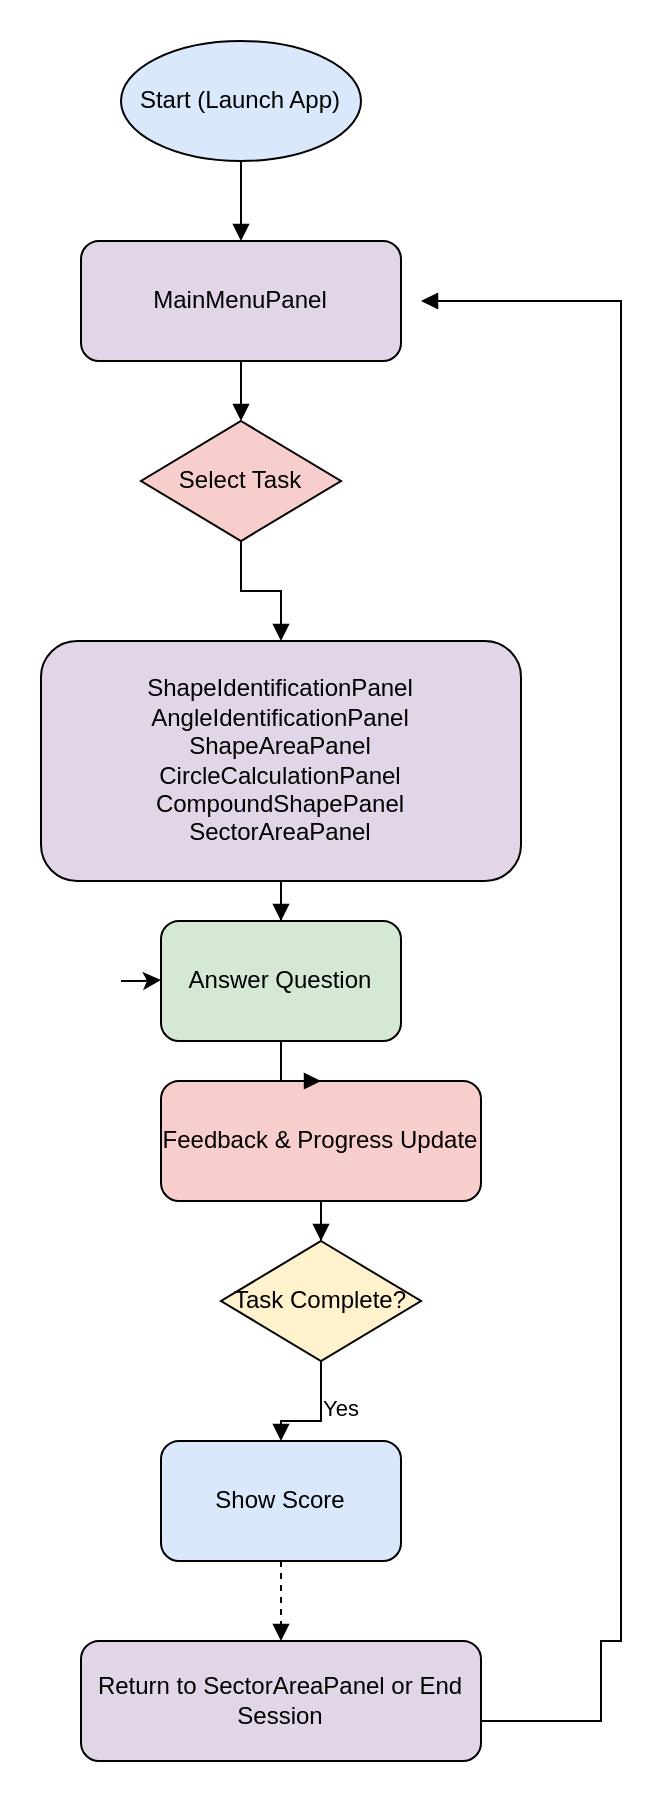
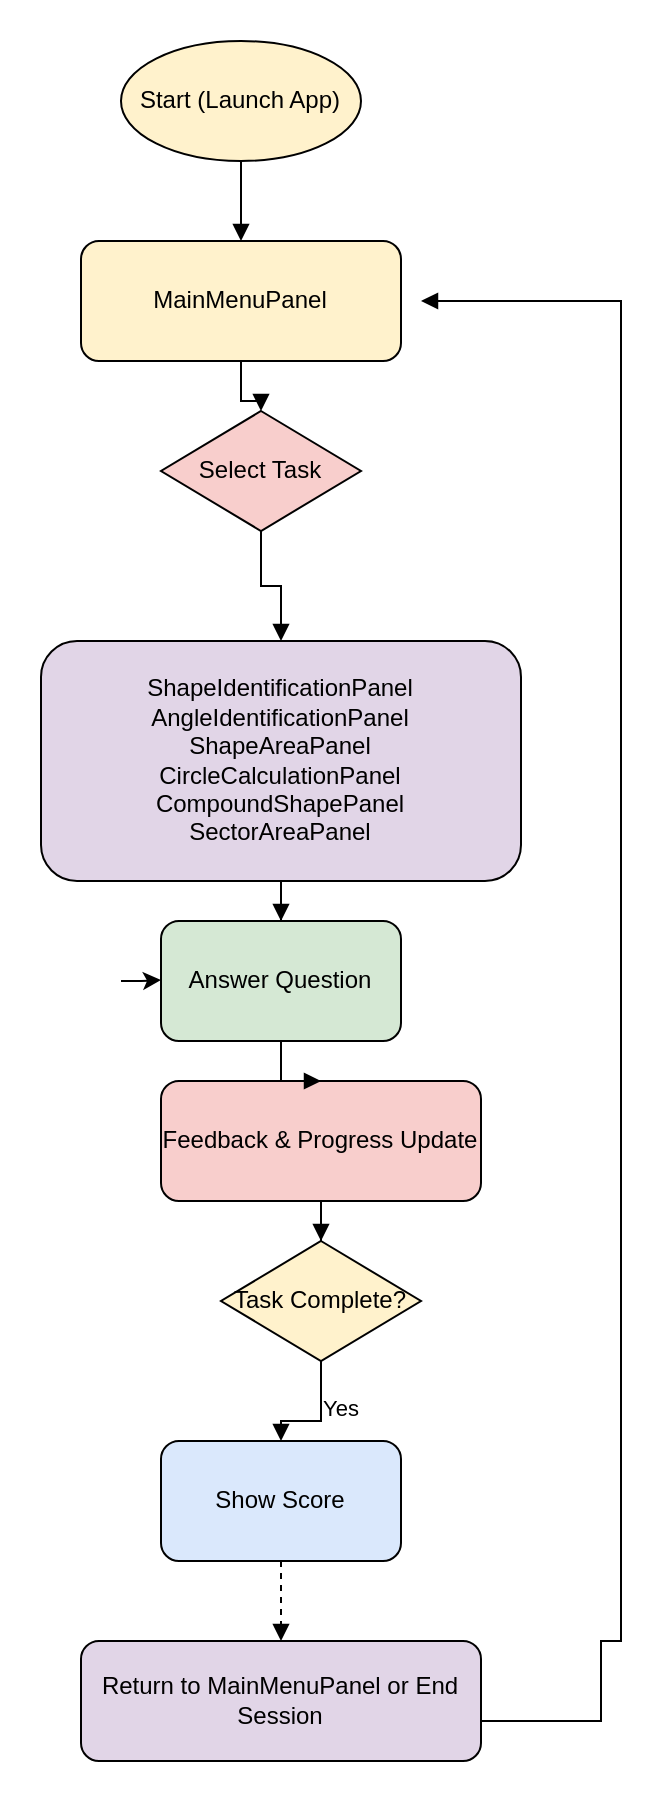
(241, 101) -> (241, 101)
(241, 301) -> (241, 301)
(241, 481) -> (261, 471)
(281, 1701) -> (281, 1701)
